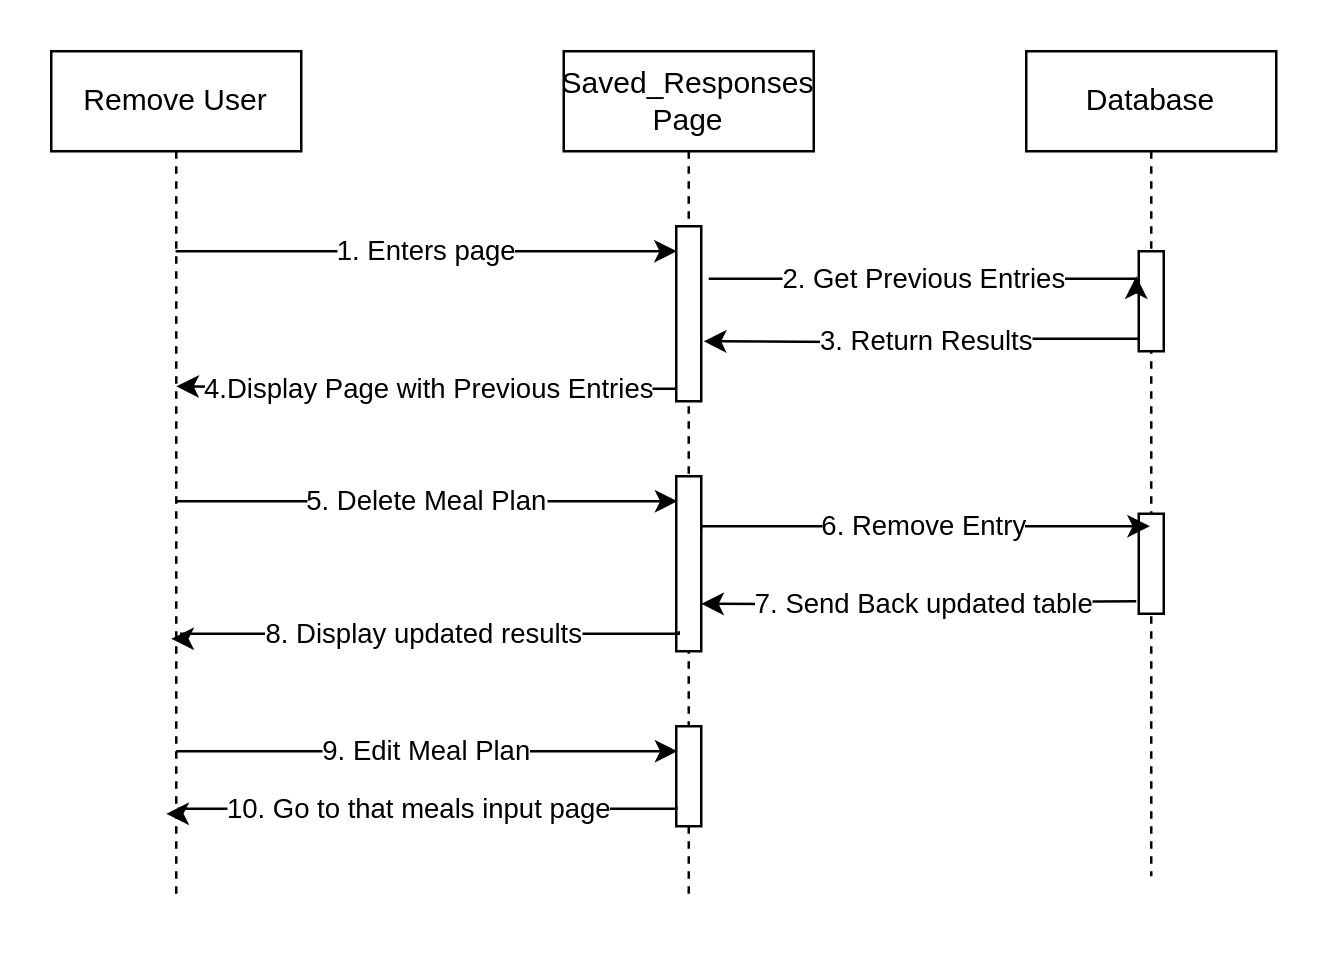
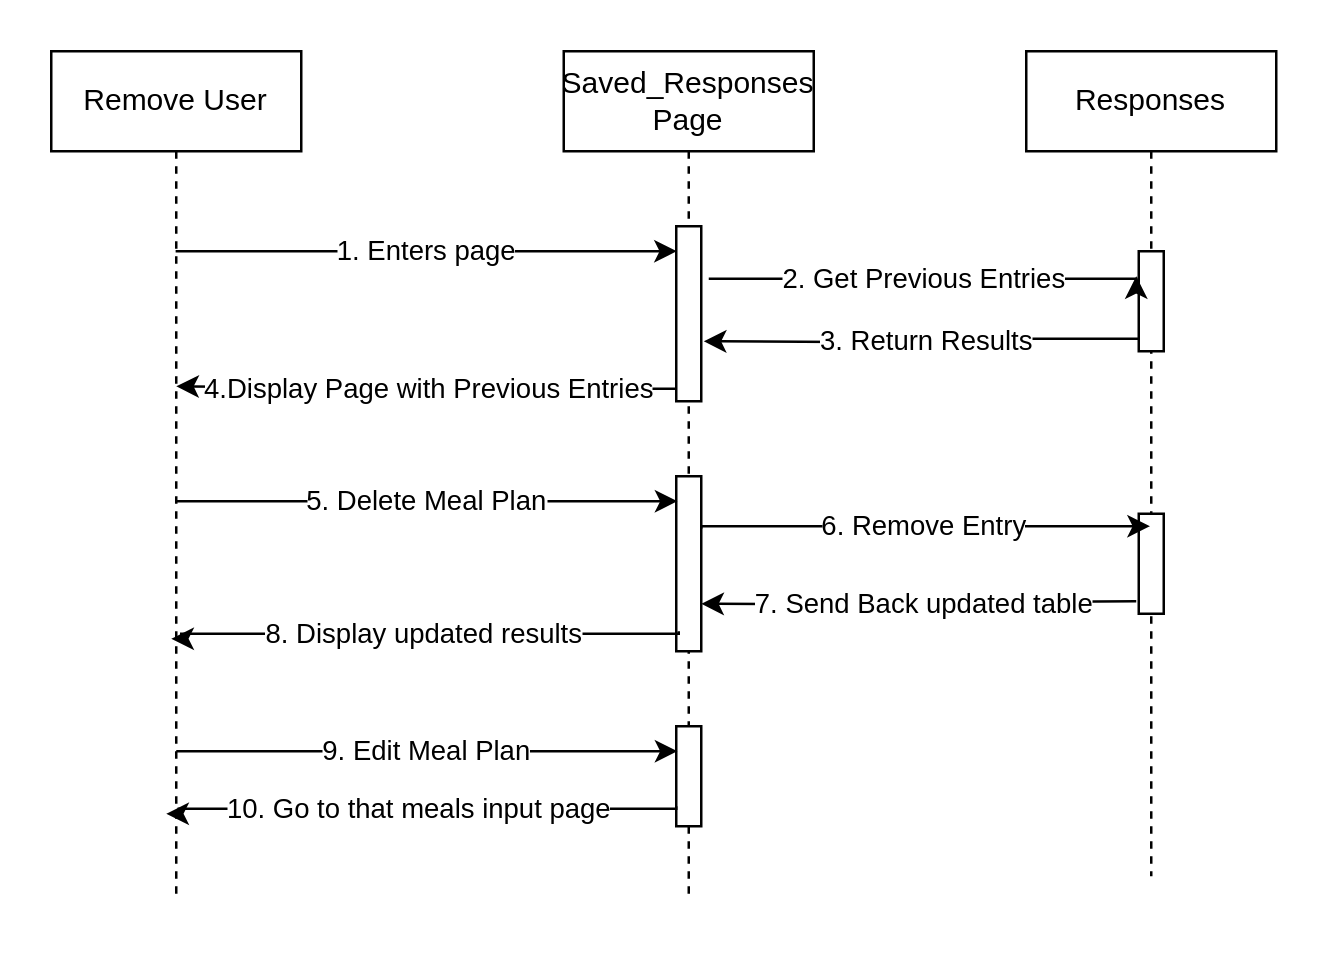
(1151, 101) -> (1151, 101)
